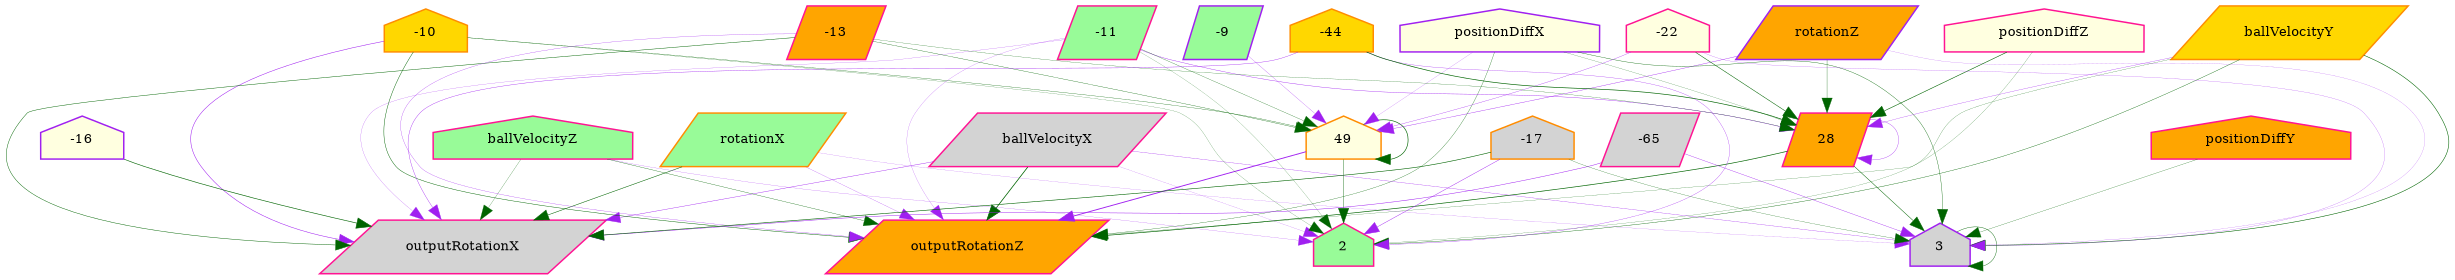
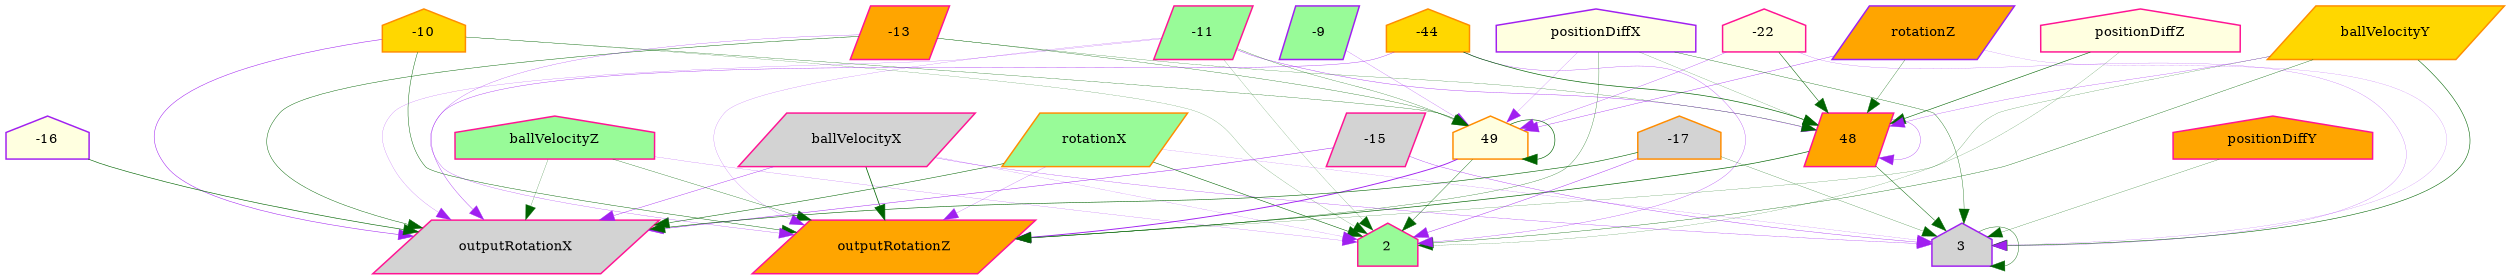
(1650, 140) -> (1376, 140)
(1827, 140) -> (1849, 140)
none -> (1212, 183)
